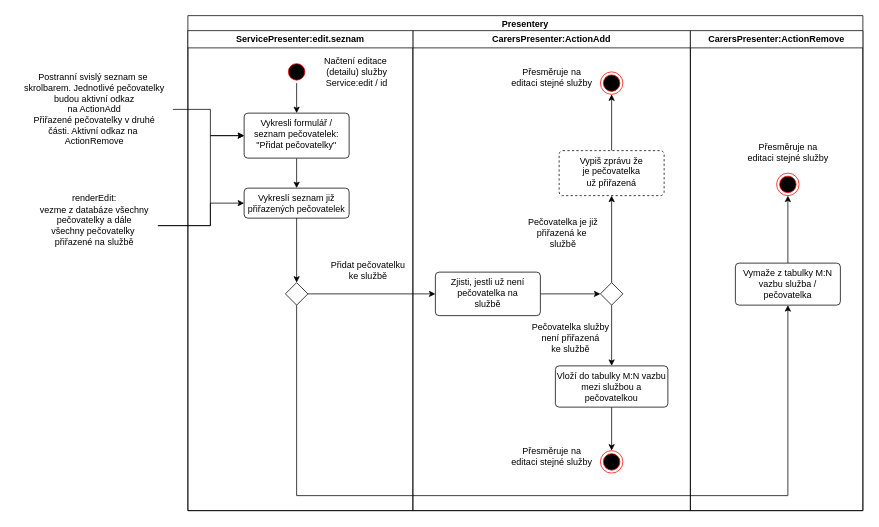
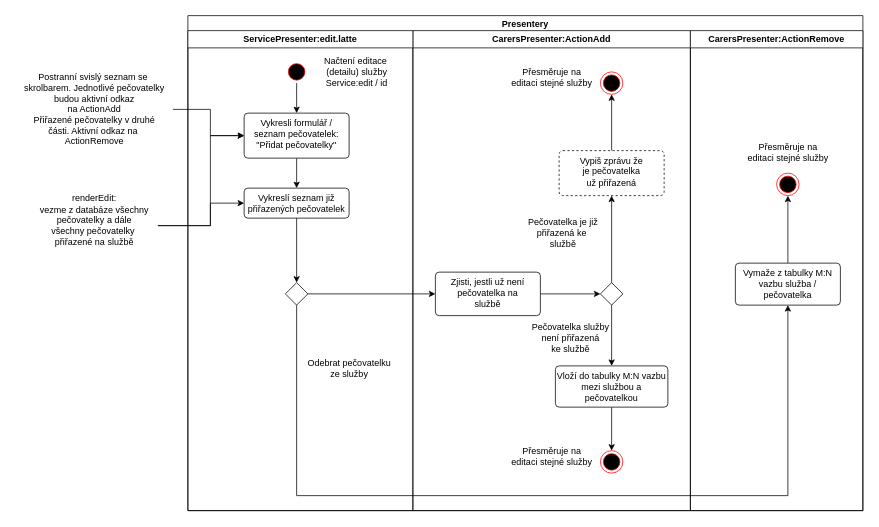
(300, 39) -> (300, 39)
(368, 270) -> none
none -> (349, 368)
